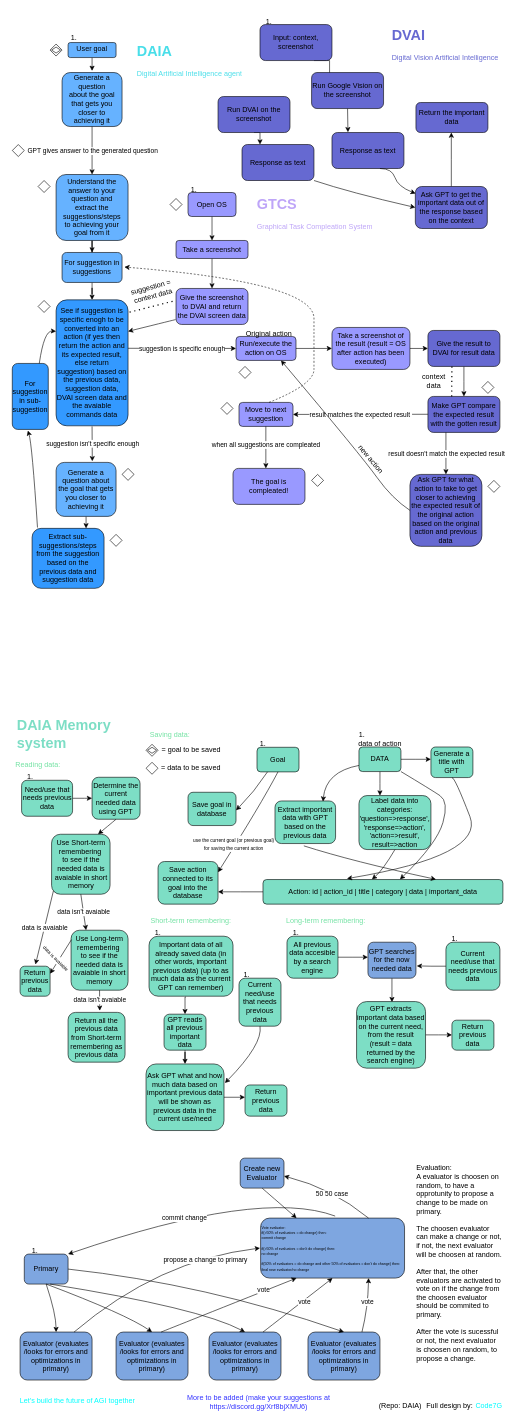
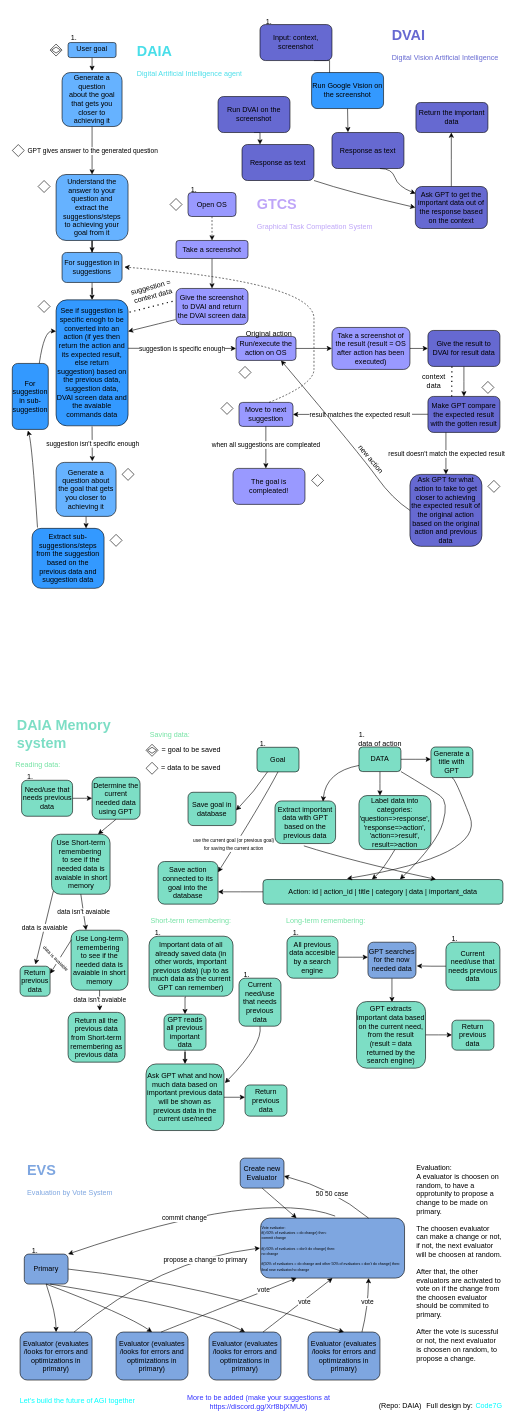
(348, 90) -> (348, 90)
(212, 225) -> (212, 225)
none -> (81, 1194)
